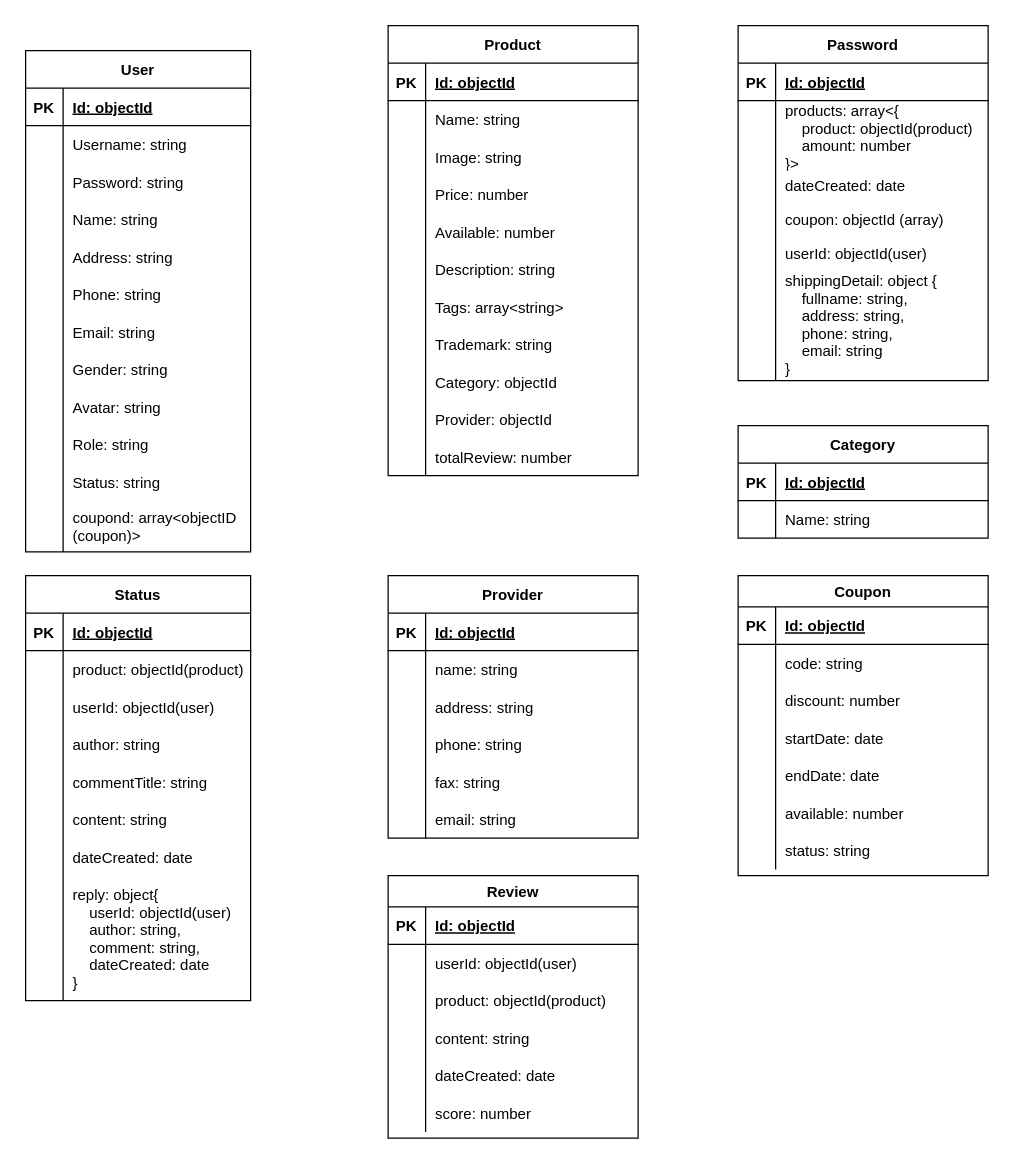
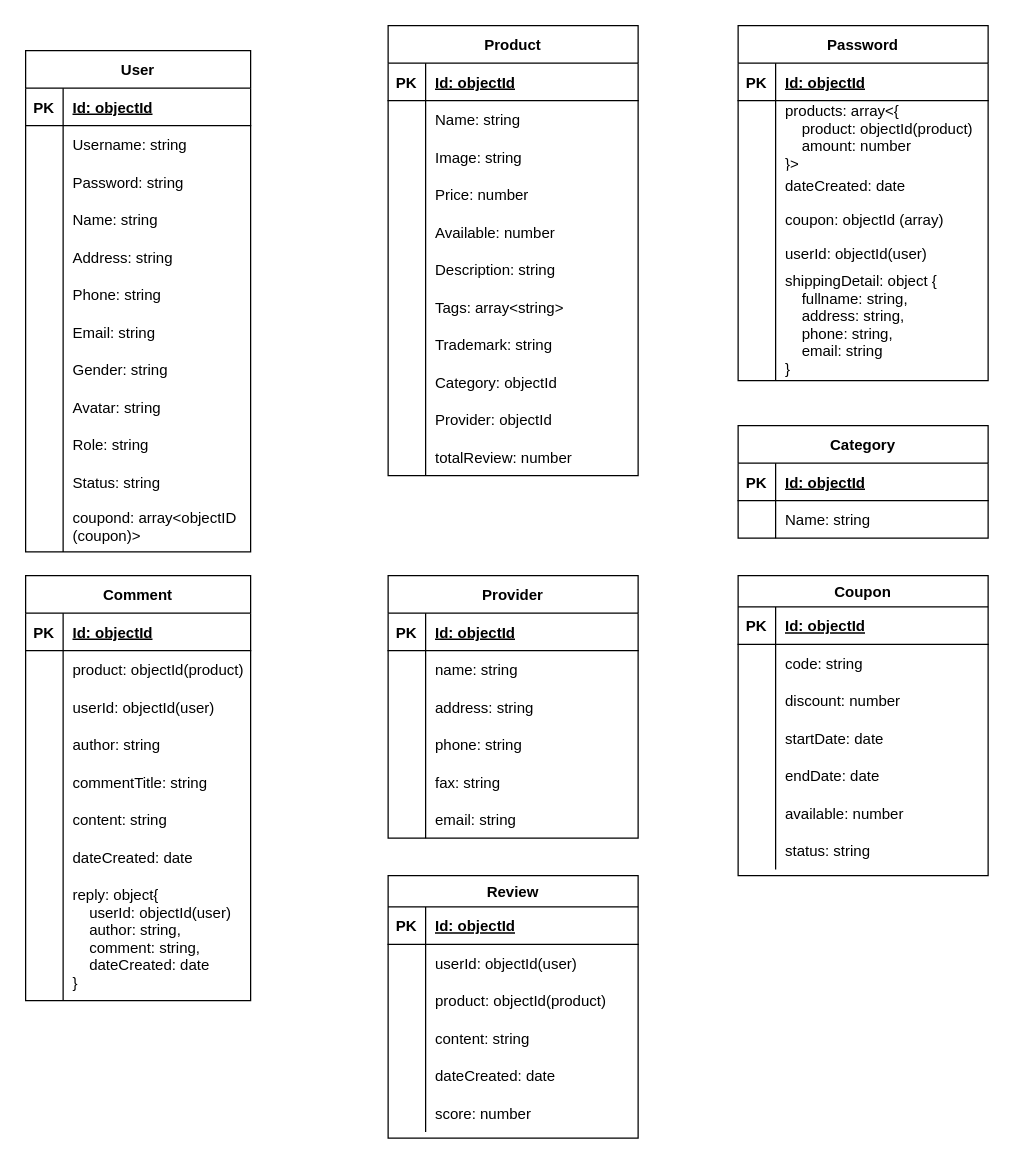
(138, 595) -> (138, 595)
